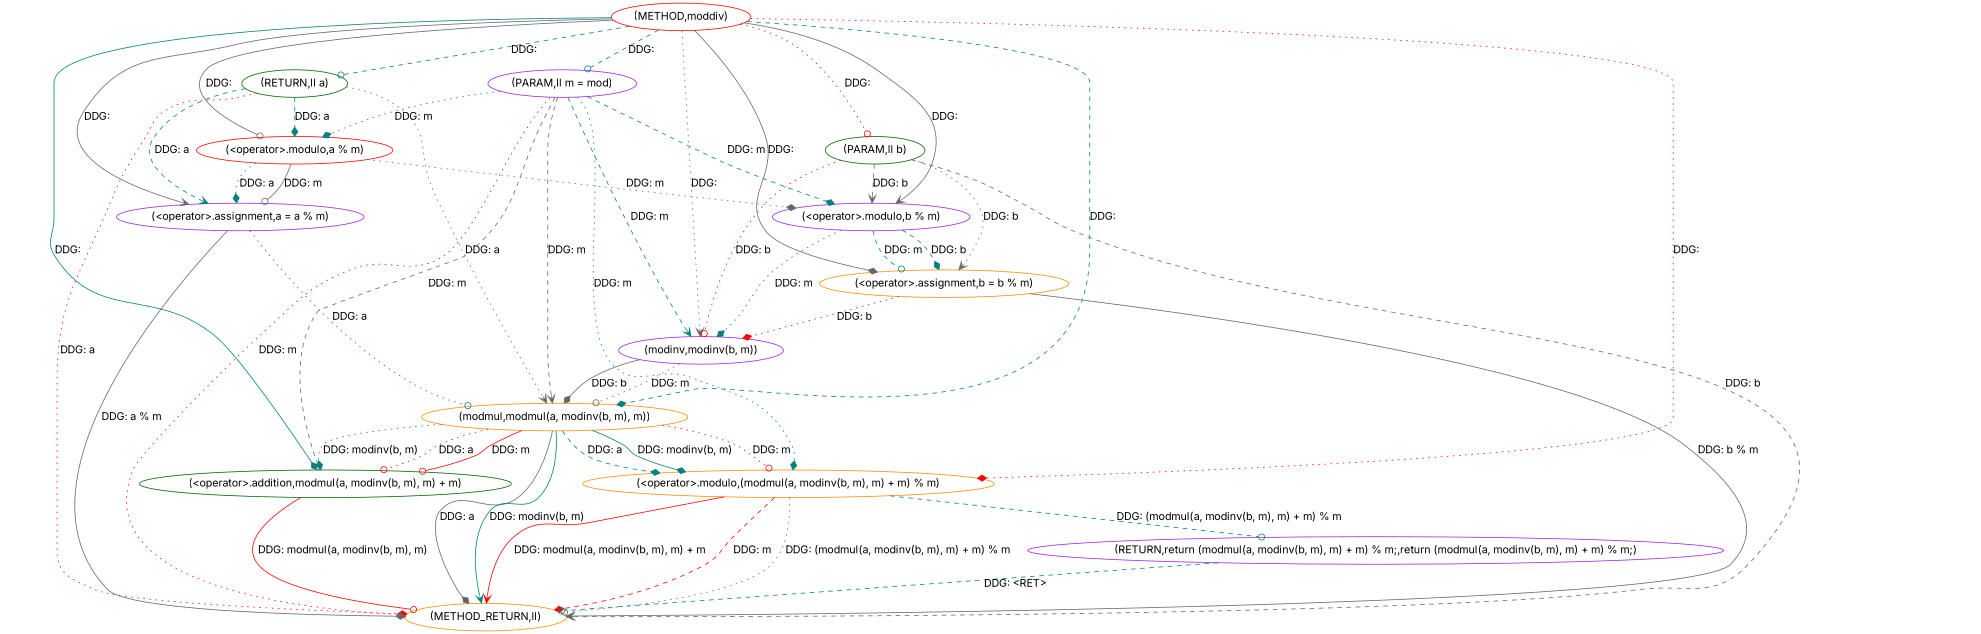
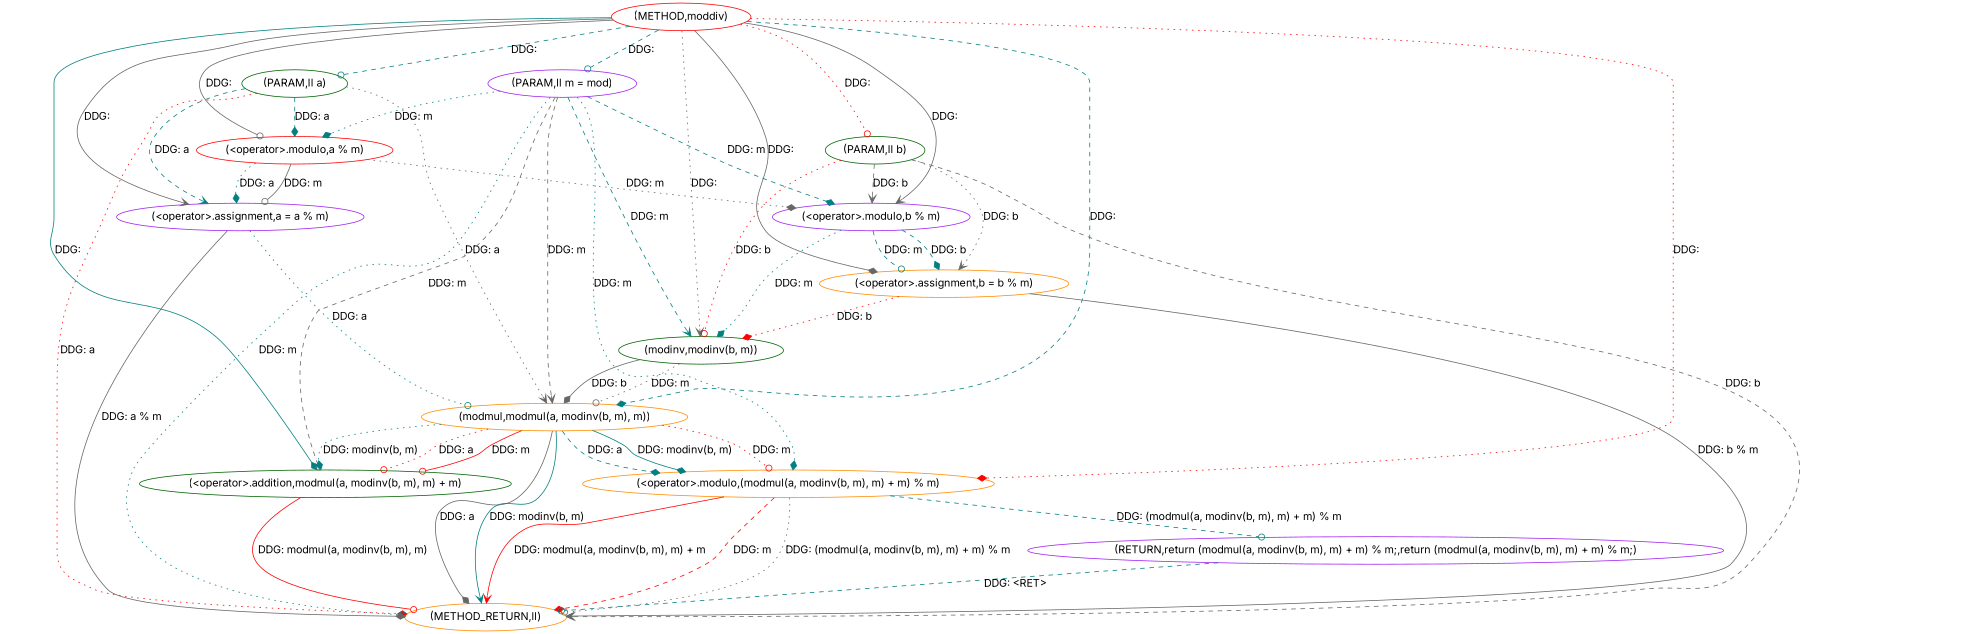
(295, 84) -> (295, 84)
(701, 350) -> (701, 350)
(212, 382) -> (212, 382)
